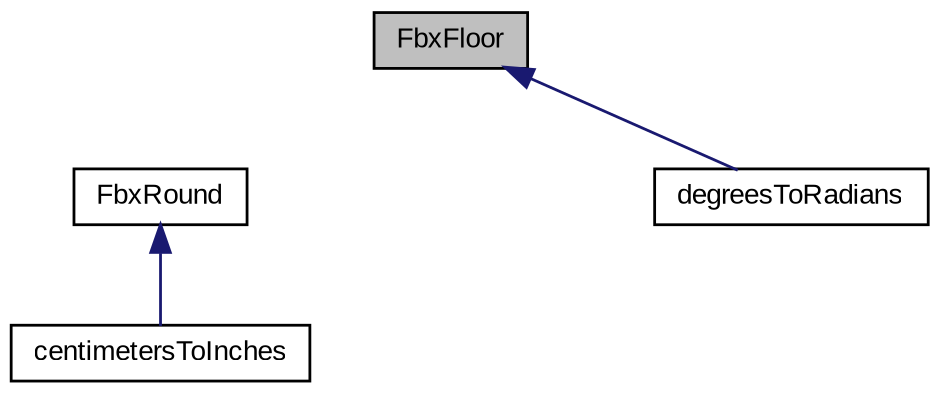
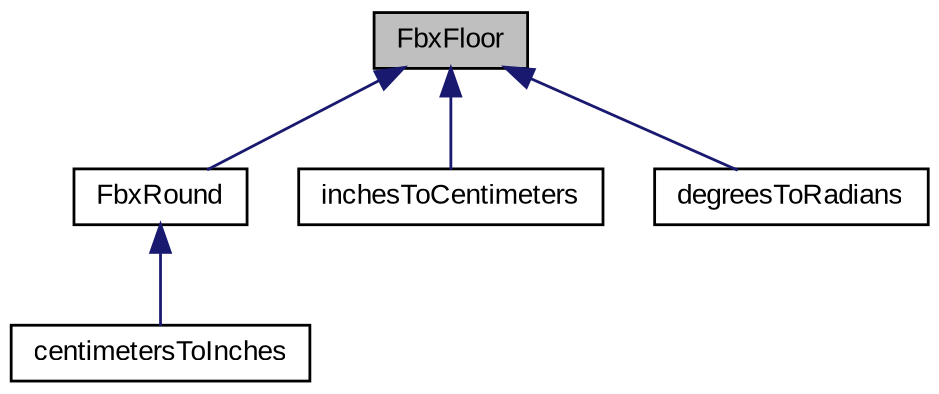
none -> (293, 125)
none -> (451, 197)
